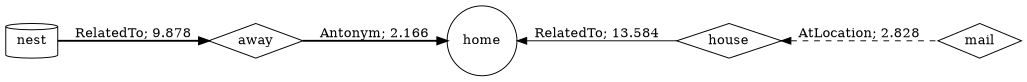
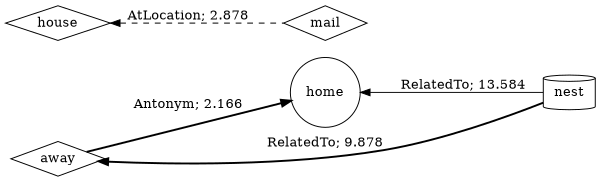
(860, 34) -> (189, 16)
(602, 41) -> (457, 92)
